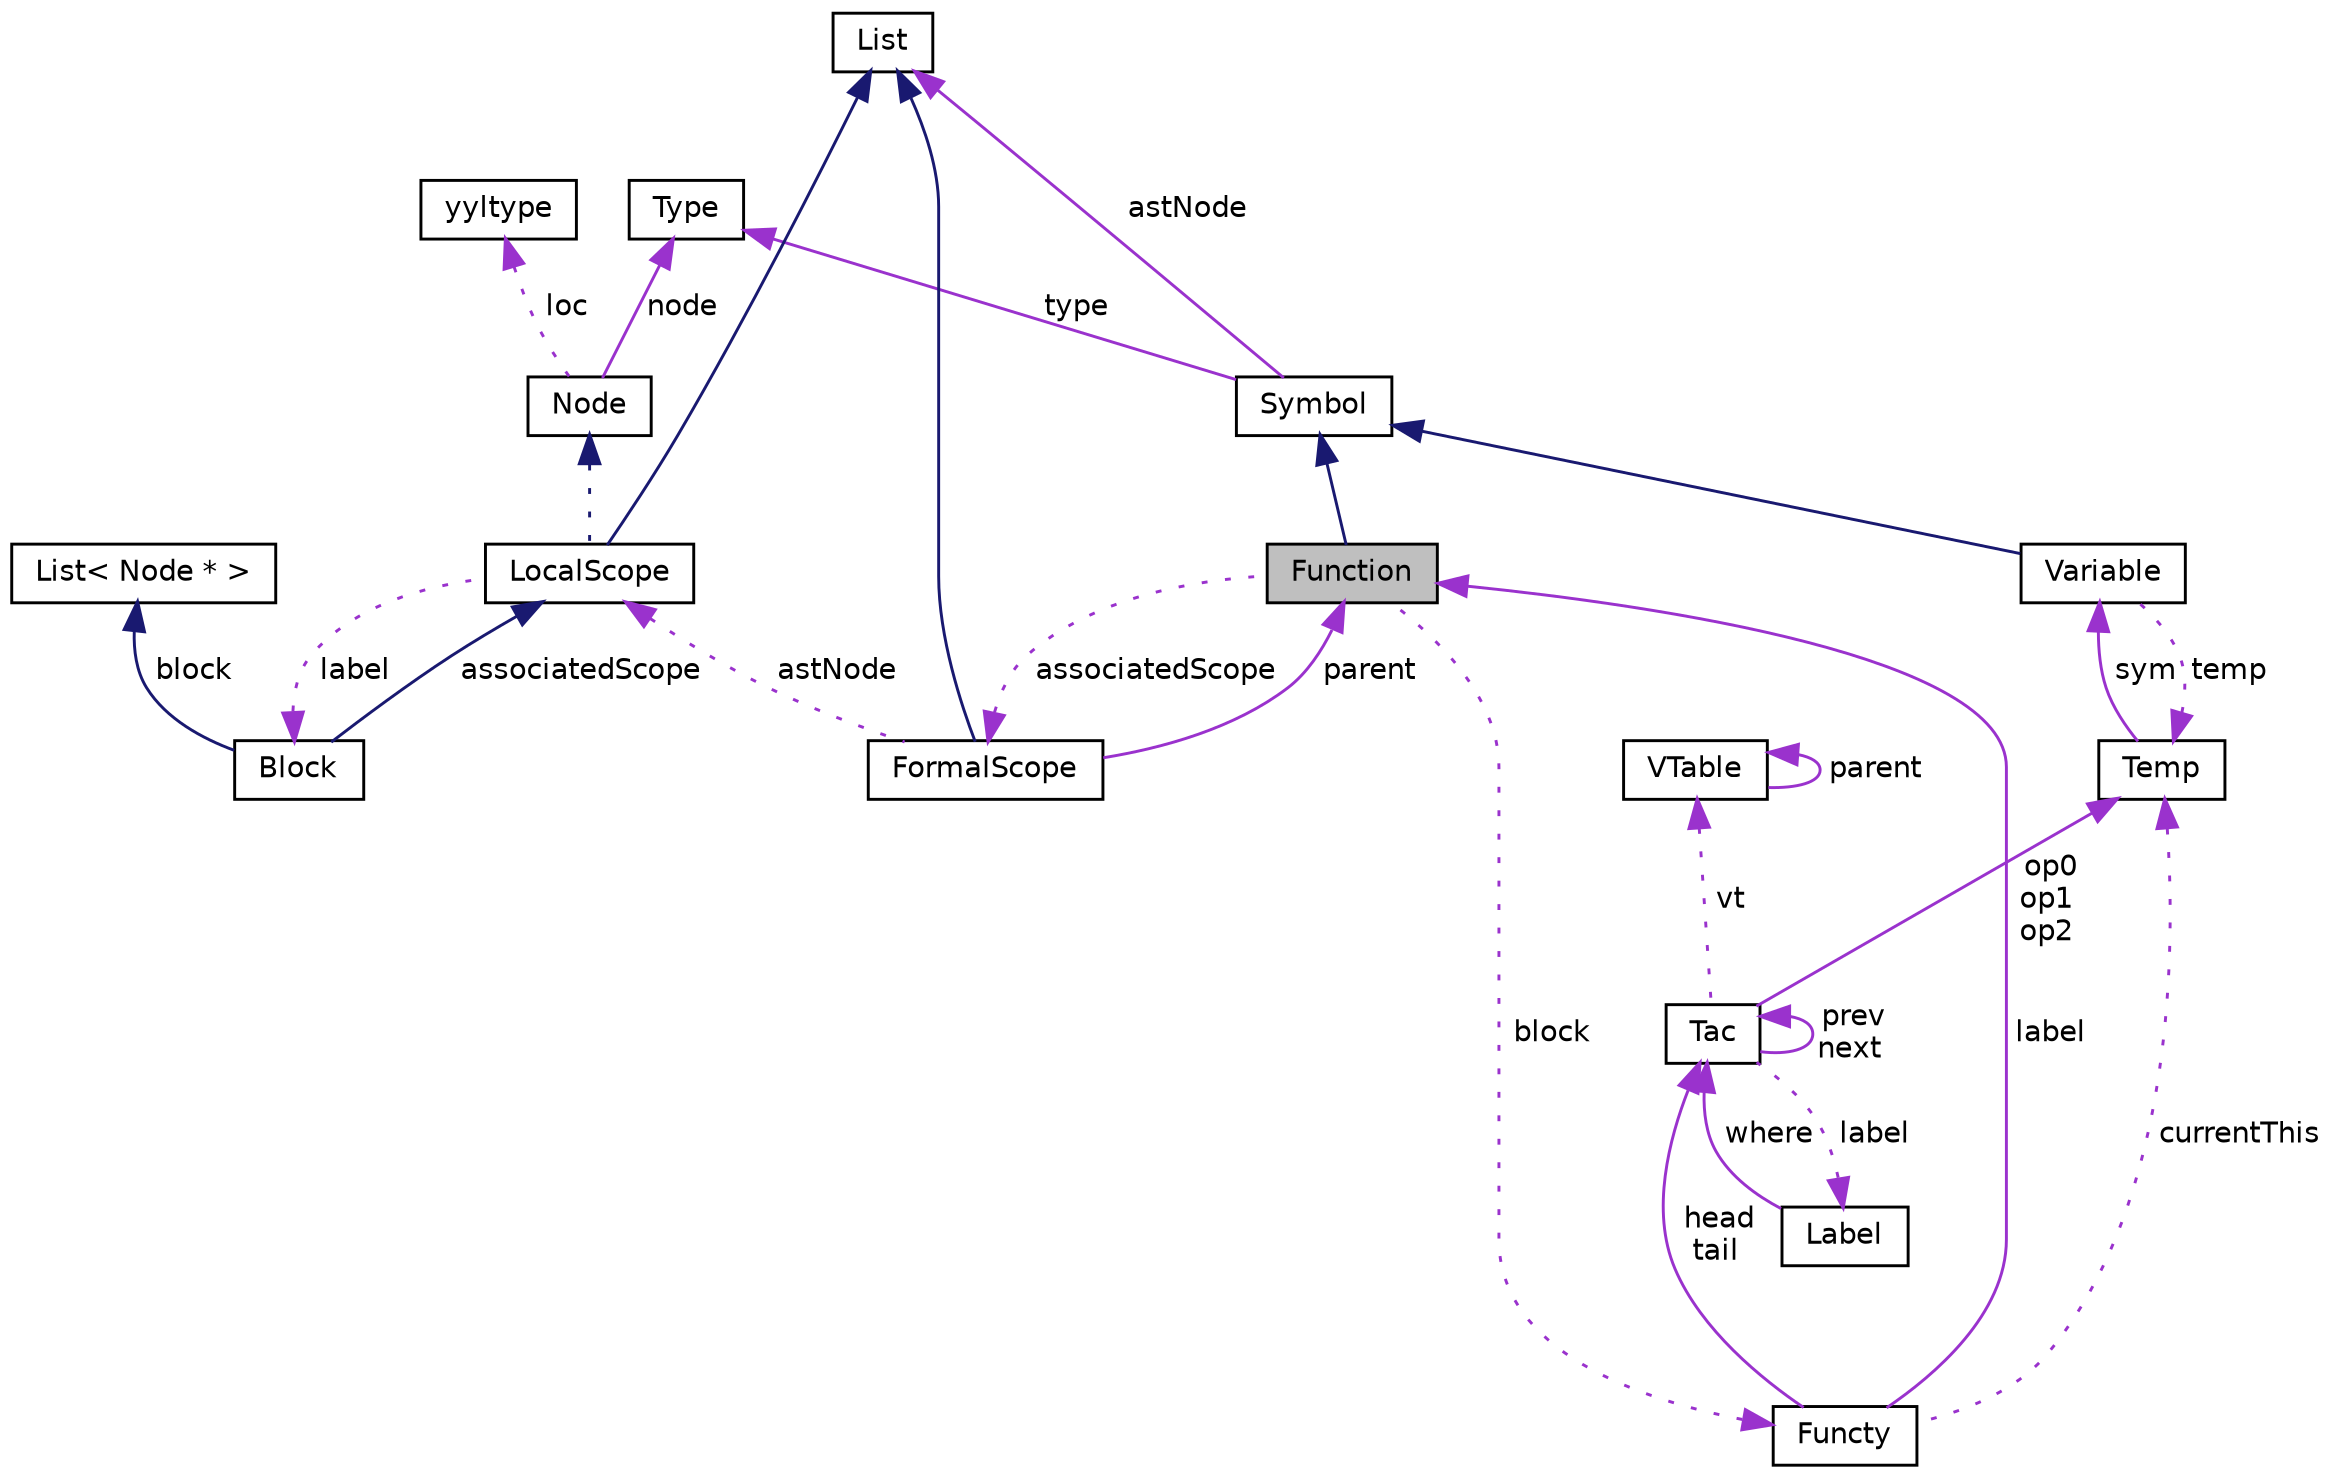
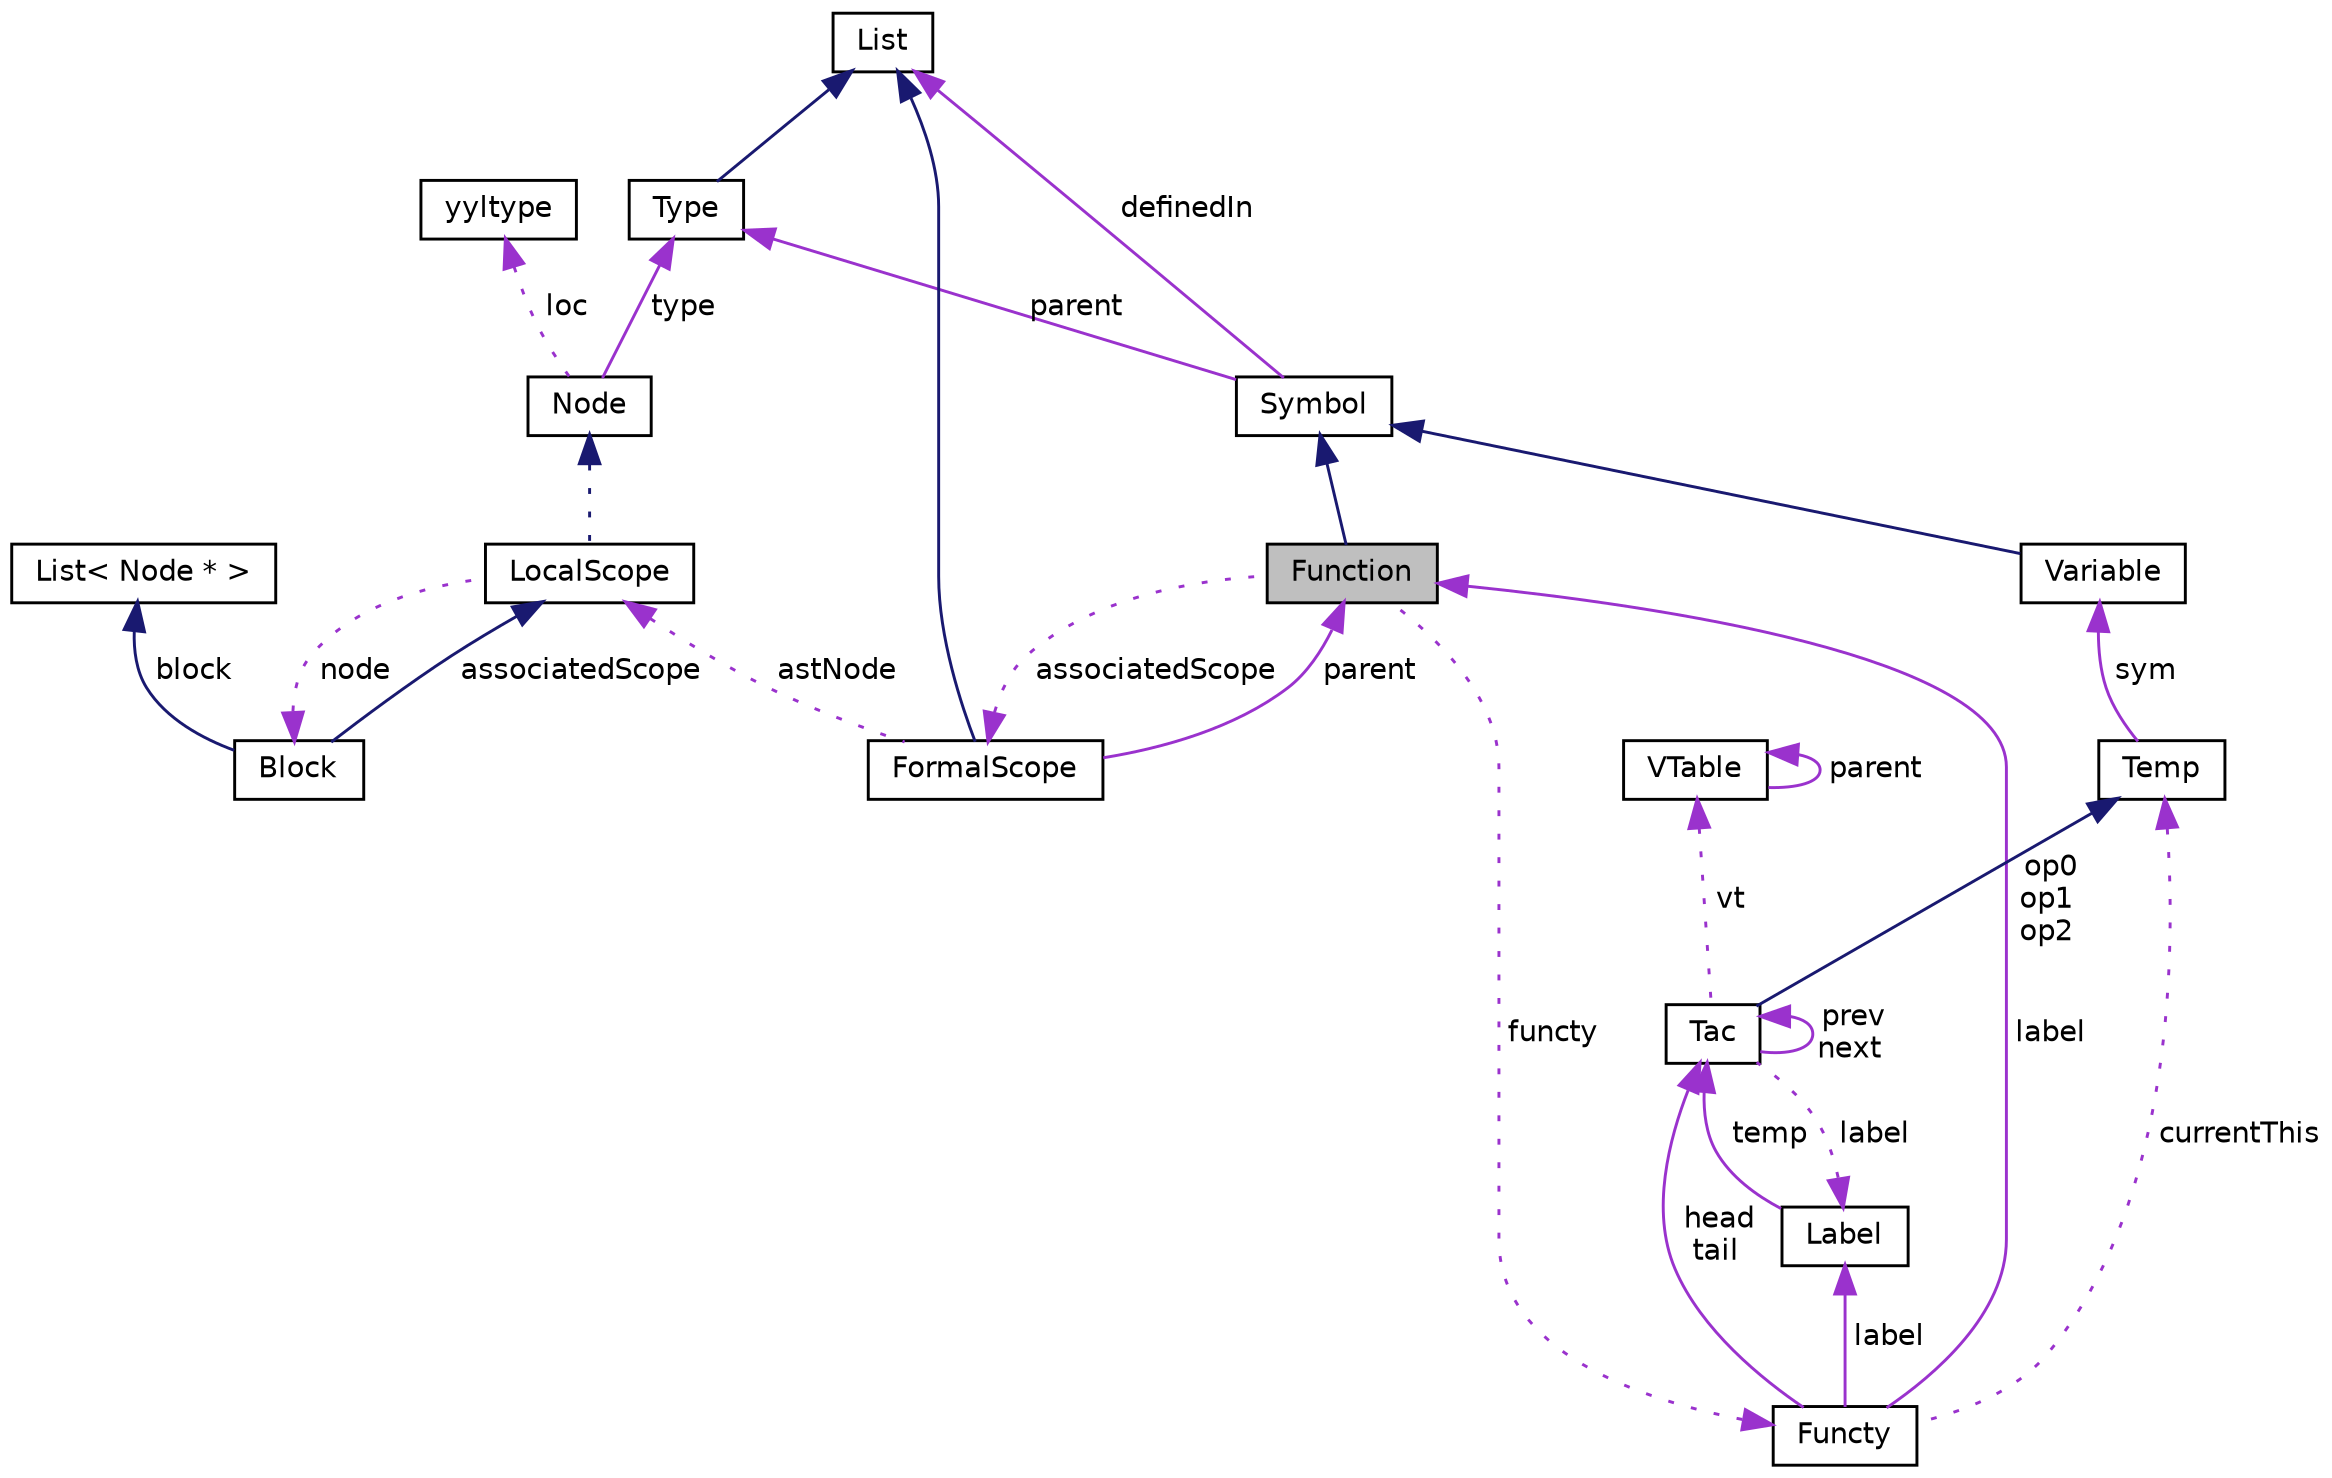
(1184, 210) -> (1184, 210)
(679, 308) -> (679, 308)
(1072, 308) -> (1072, 308)
(740, 326) -> (773, 136)
(2177, 651) -> none
(352, 672) -> (352, 672)
(1924, 909) -> (1924, 909)
(1549, 1034) -> (1549, 1034)
(1766, 1135) -> (1766, 1135)
none -> (1845, 1351)
